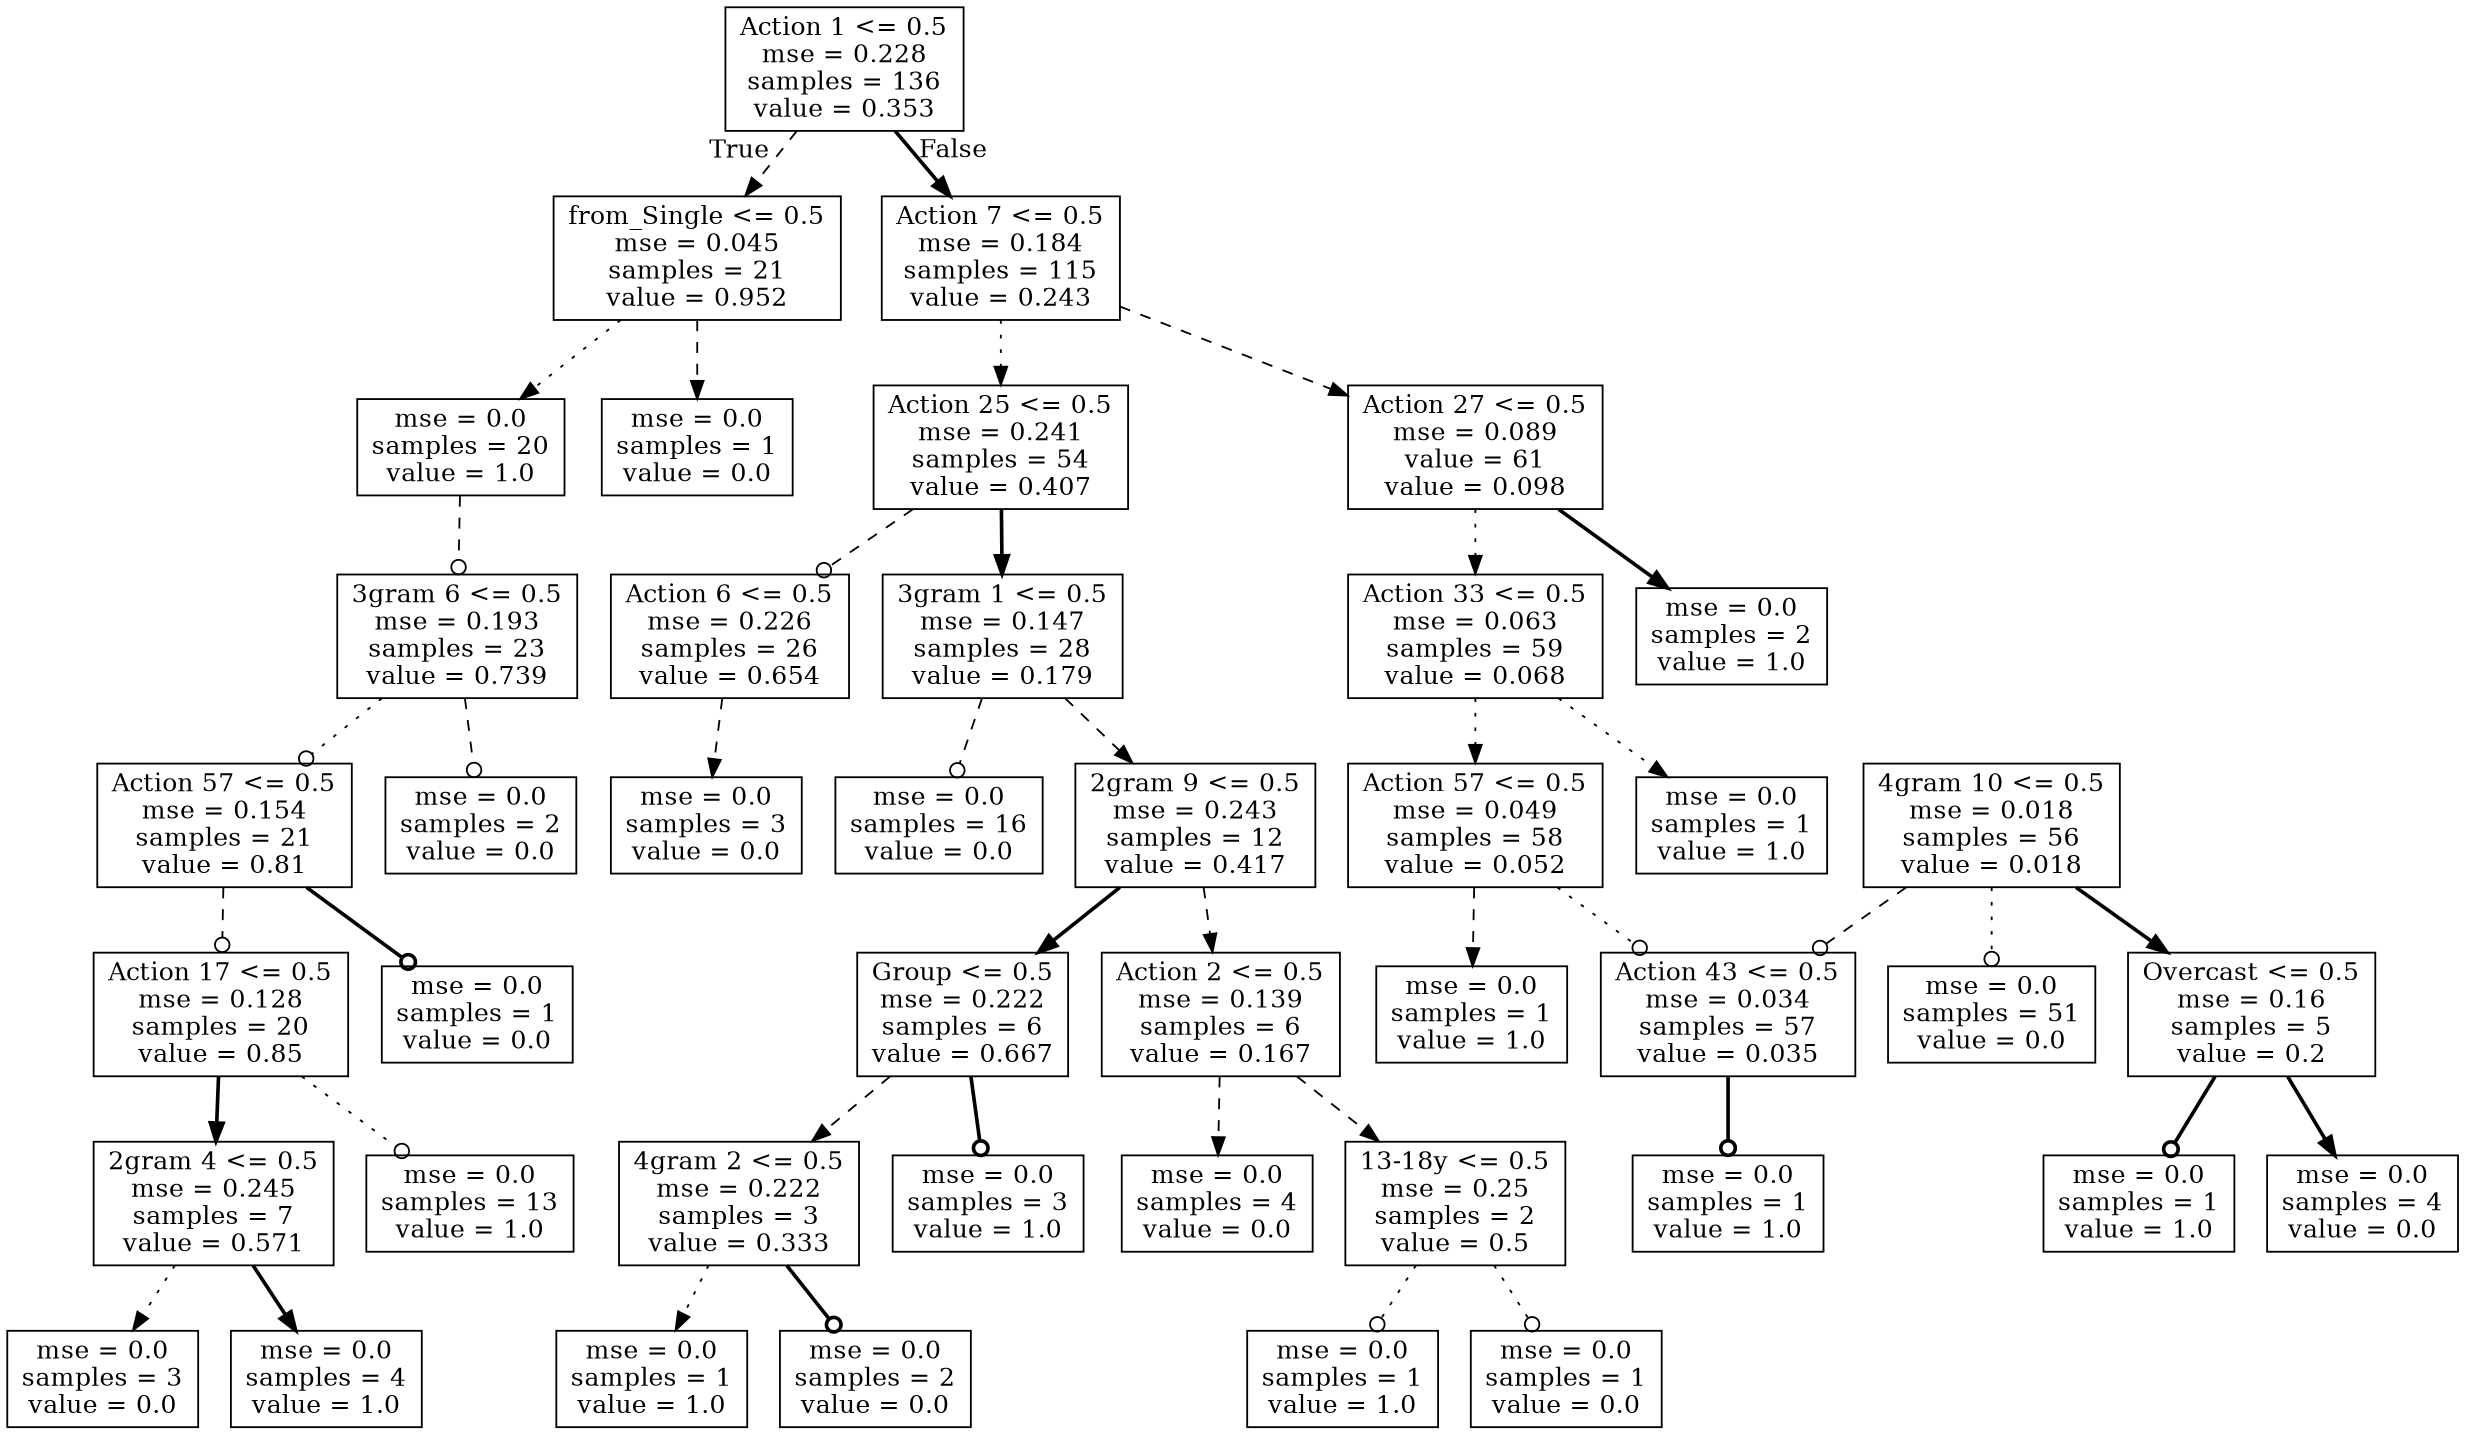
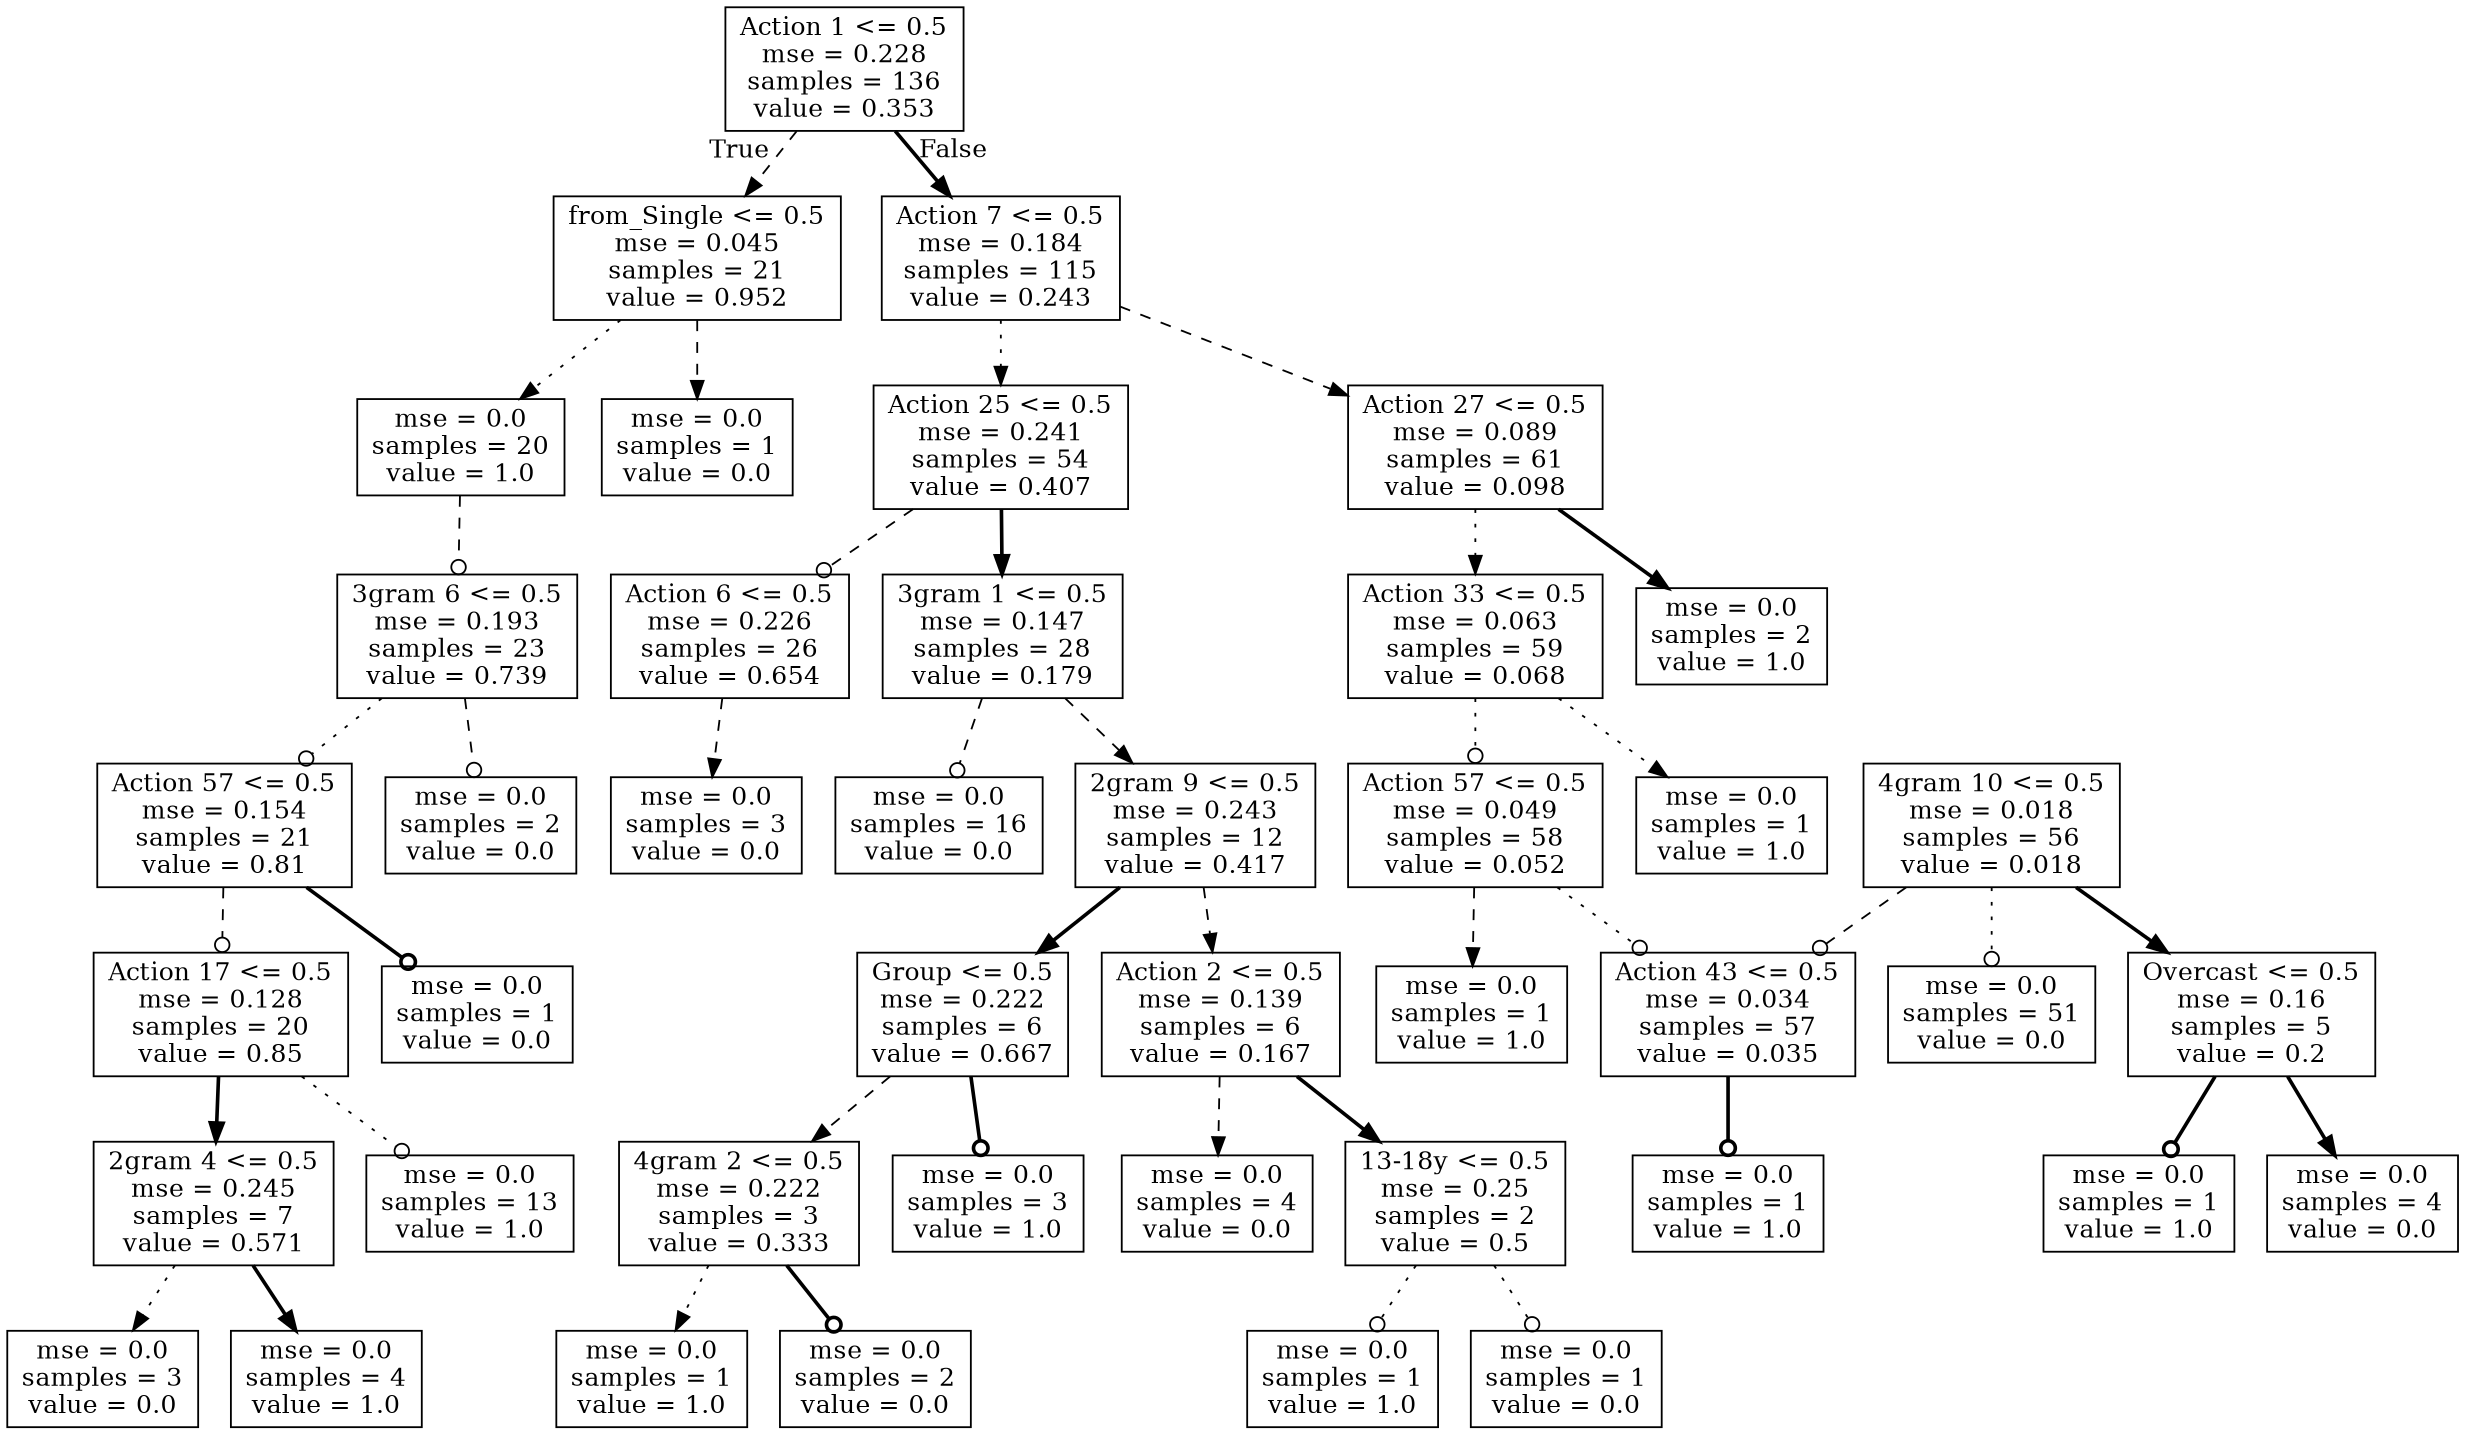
(1475, 447) -> (1475, 447)
(1475, 721) -> (1475, 723)
(1331, 1103) -> (1331, 1103)
